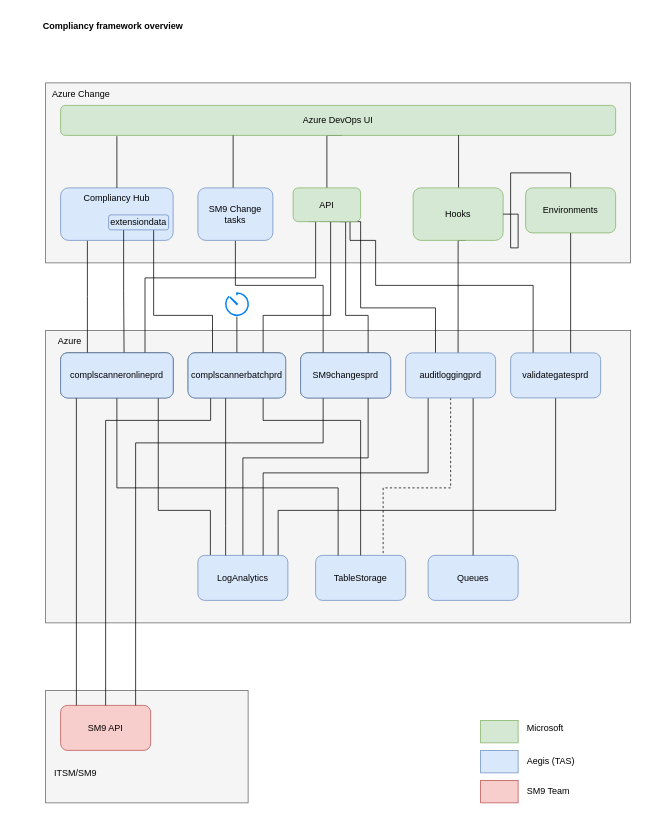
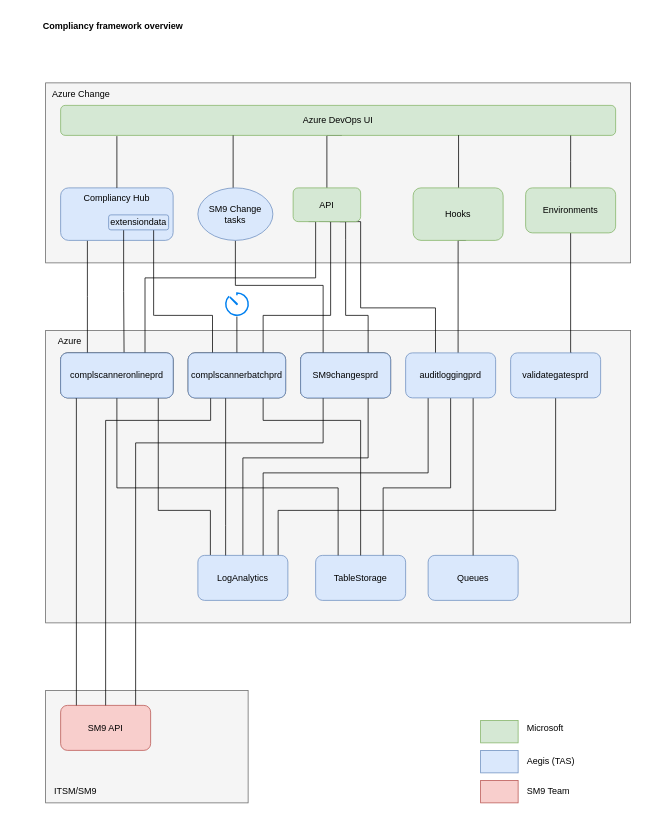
(510, 207) -> (570, 155)
(235, 214) -> (235, 214)
(445, 285) -> none
(428, 488) -> (428, 488)
(75, 773) -> (75, 792)
